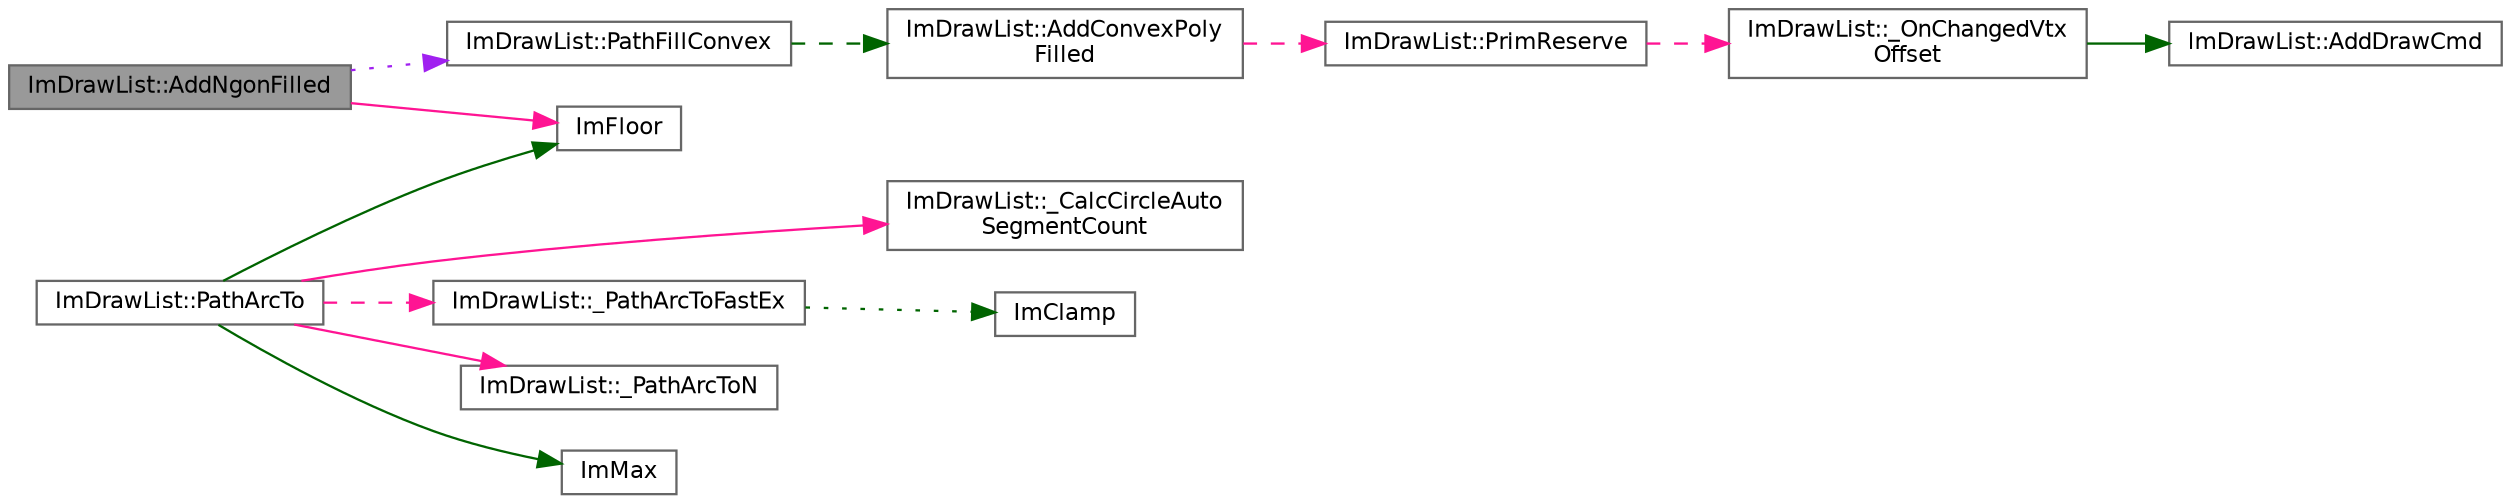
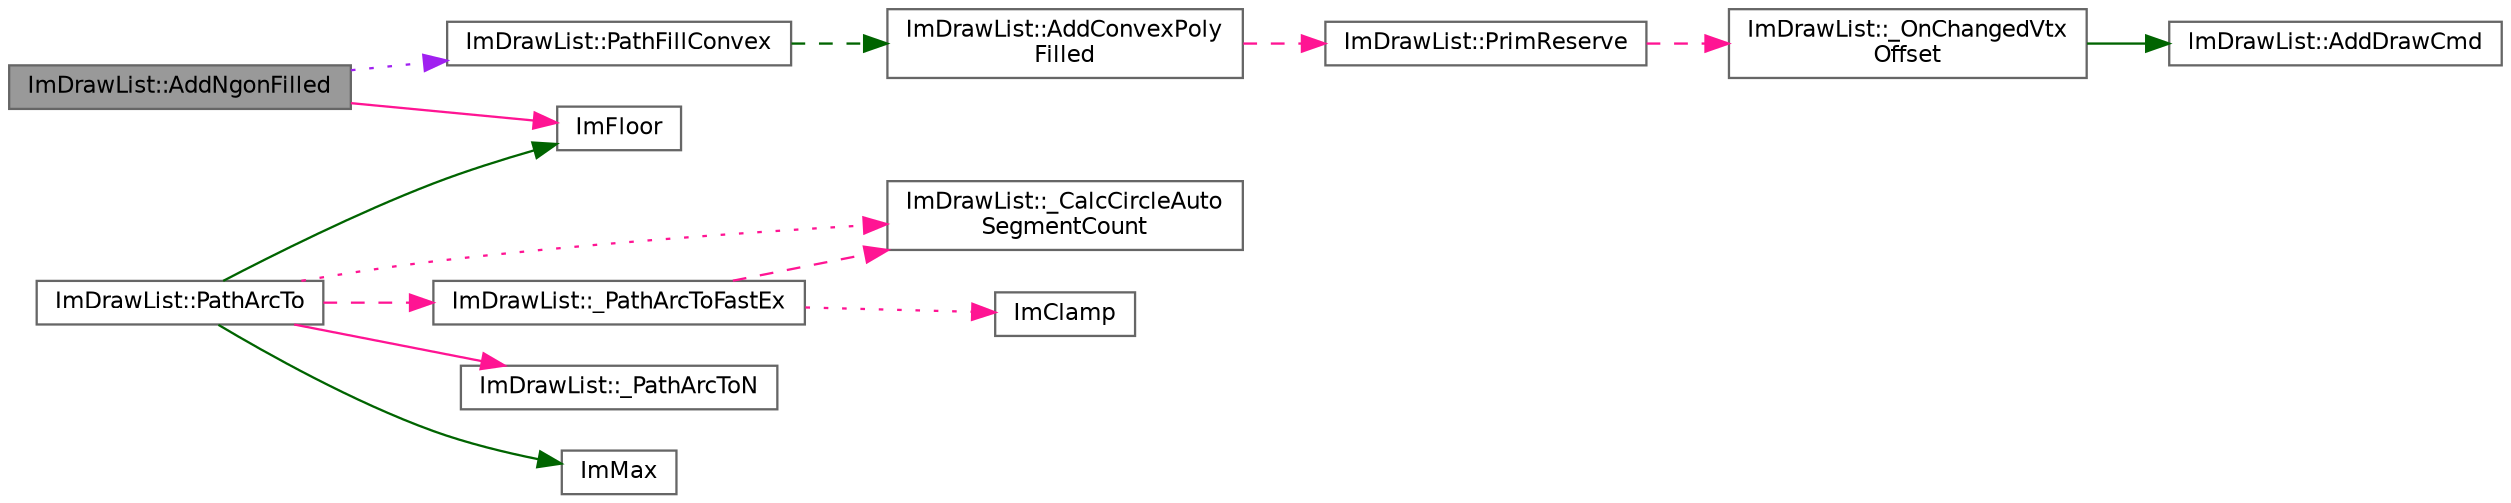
(582, 246) -> (582, 246)
none -> (799, 268)
(889, 310) -> (889, 310)
